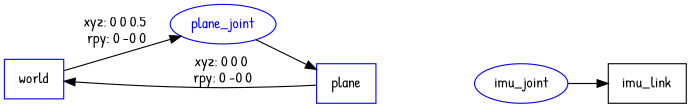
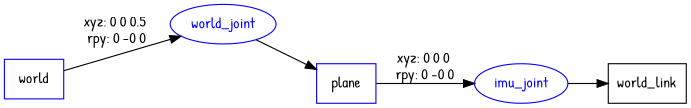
(223, 24) -> (223, 24)
(521, 83) -> (521, 83)
(647, 83) -> (647, 83)
(196, 87) -> (420, 83)
